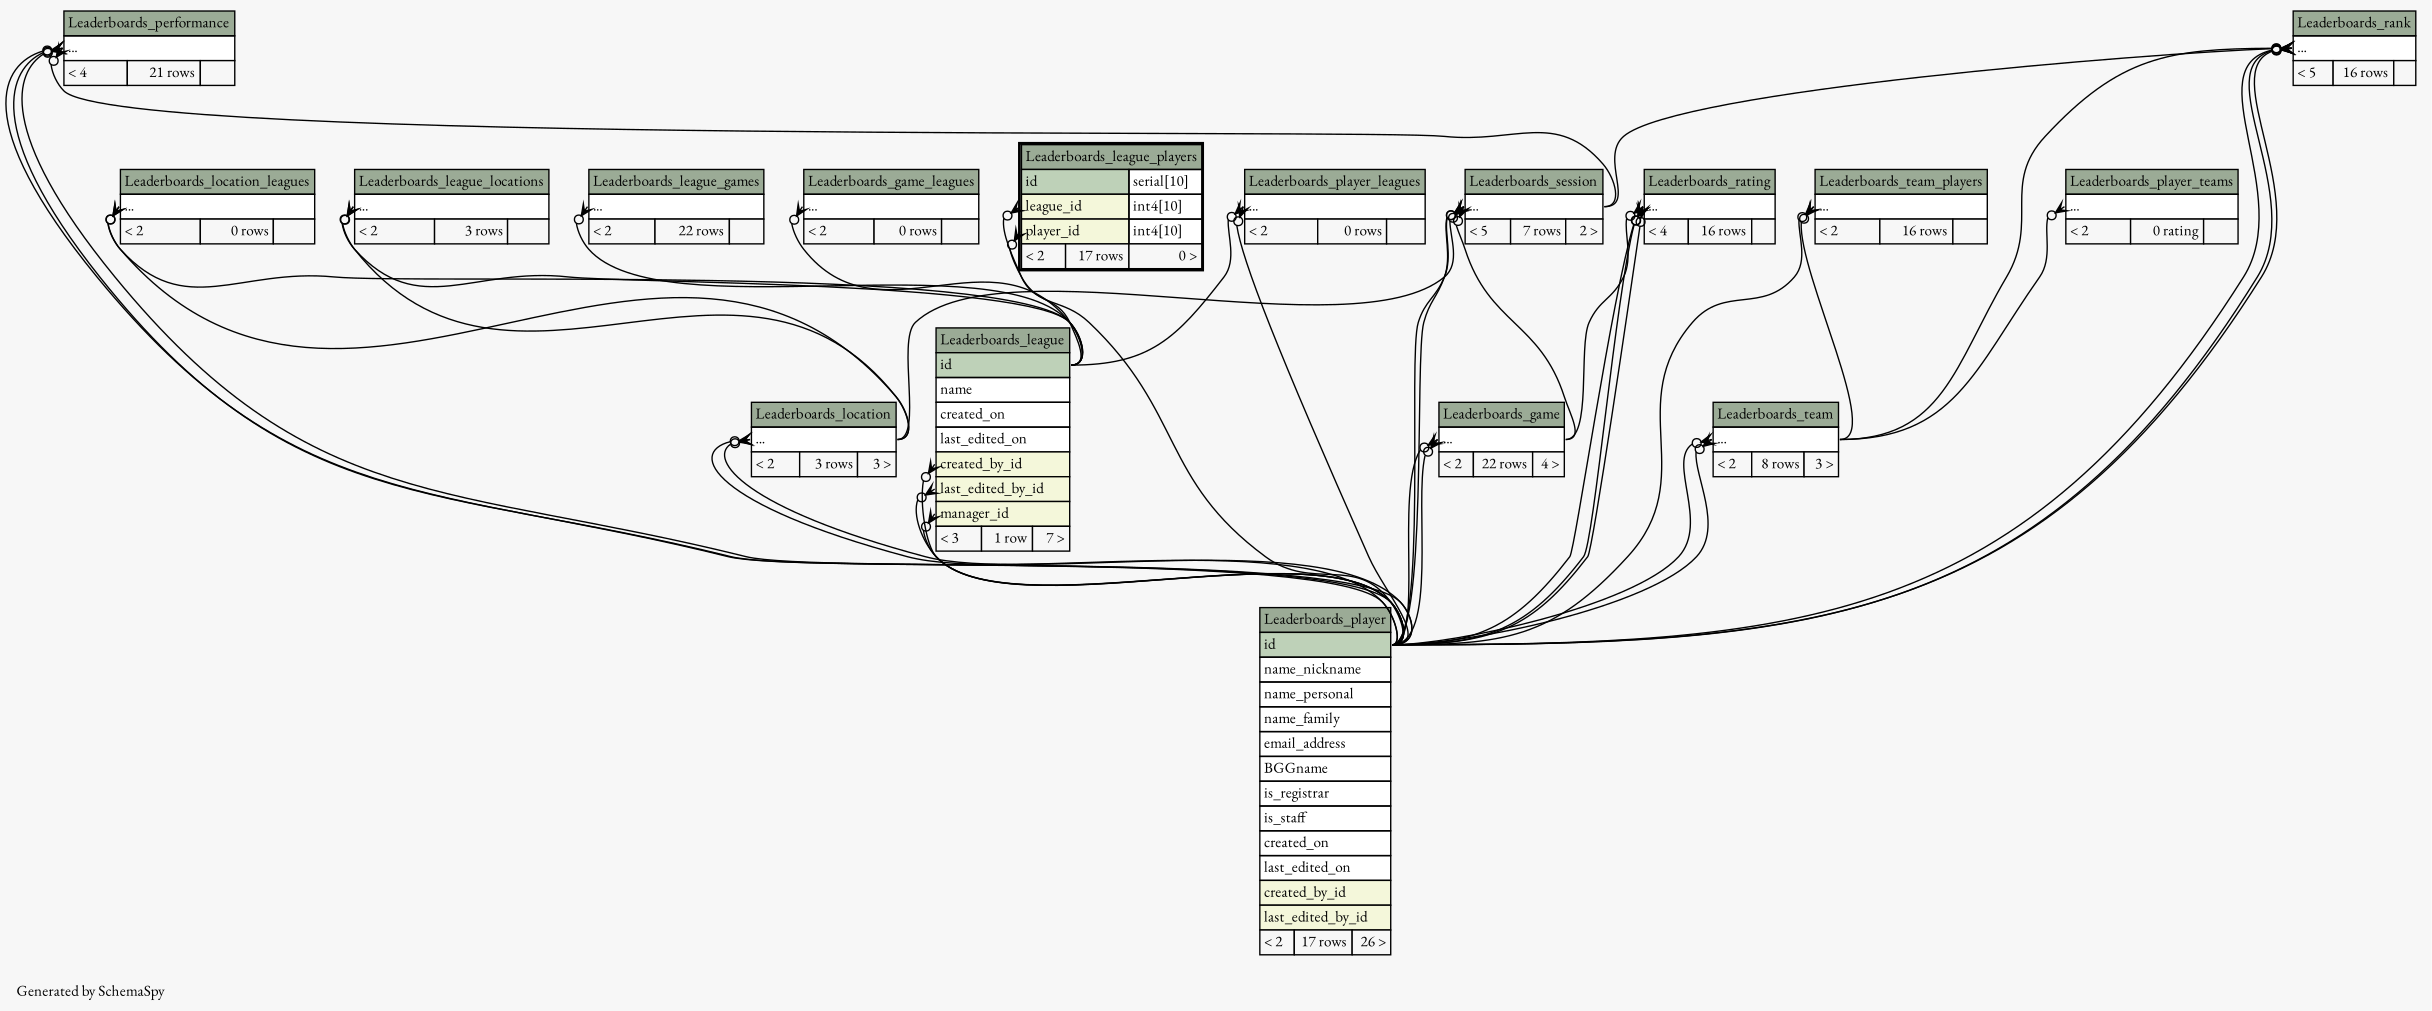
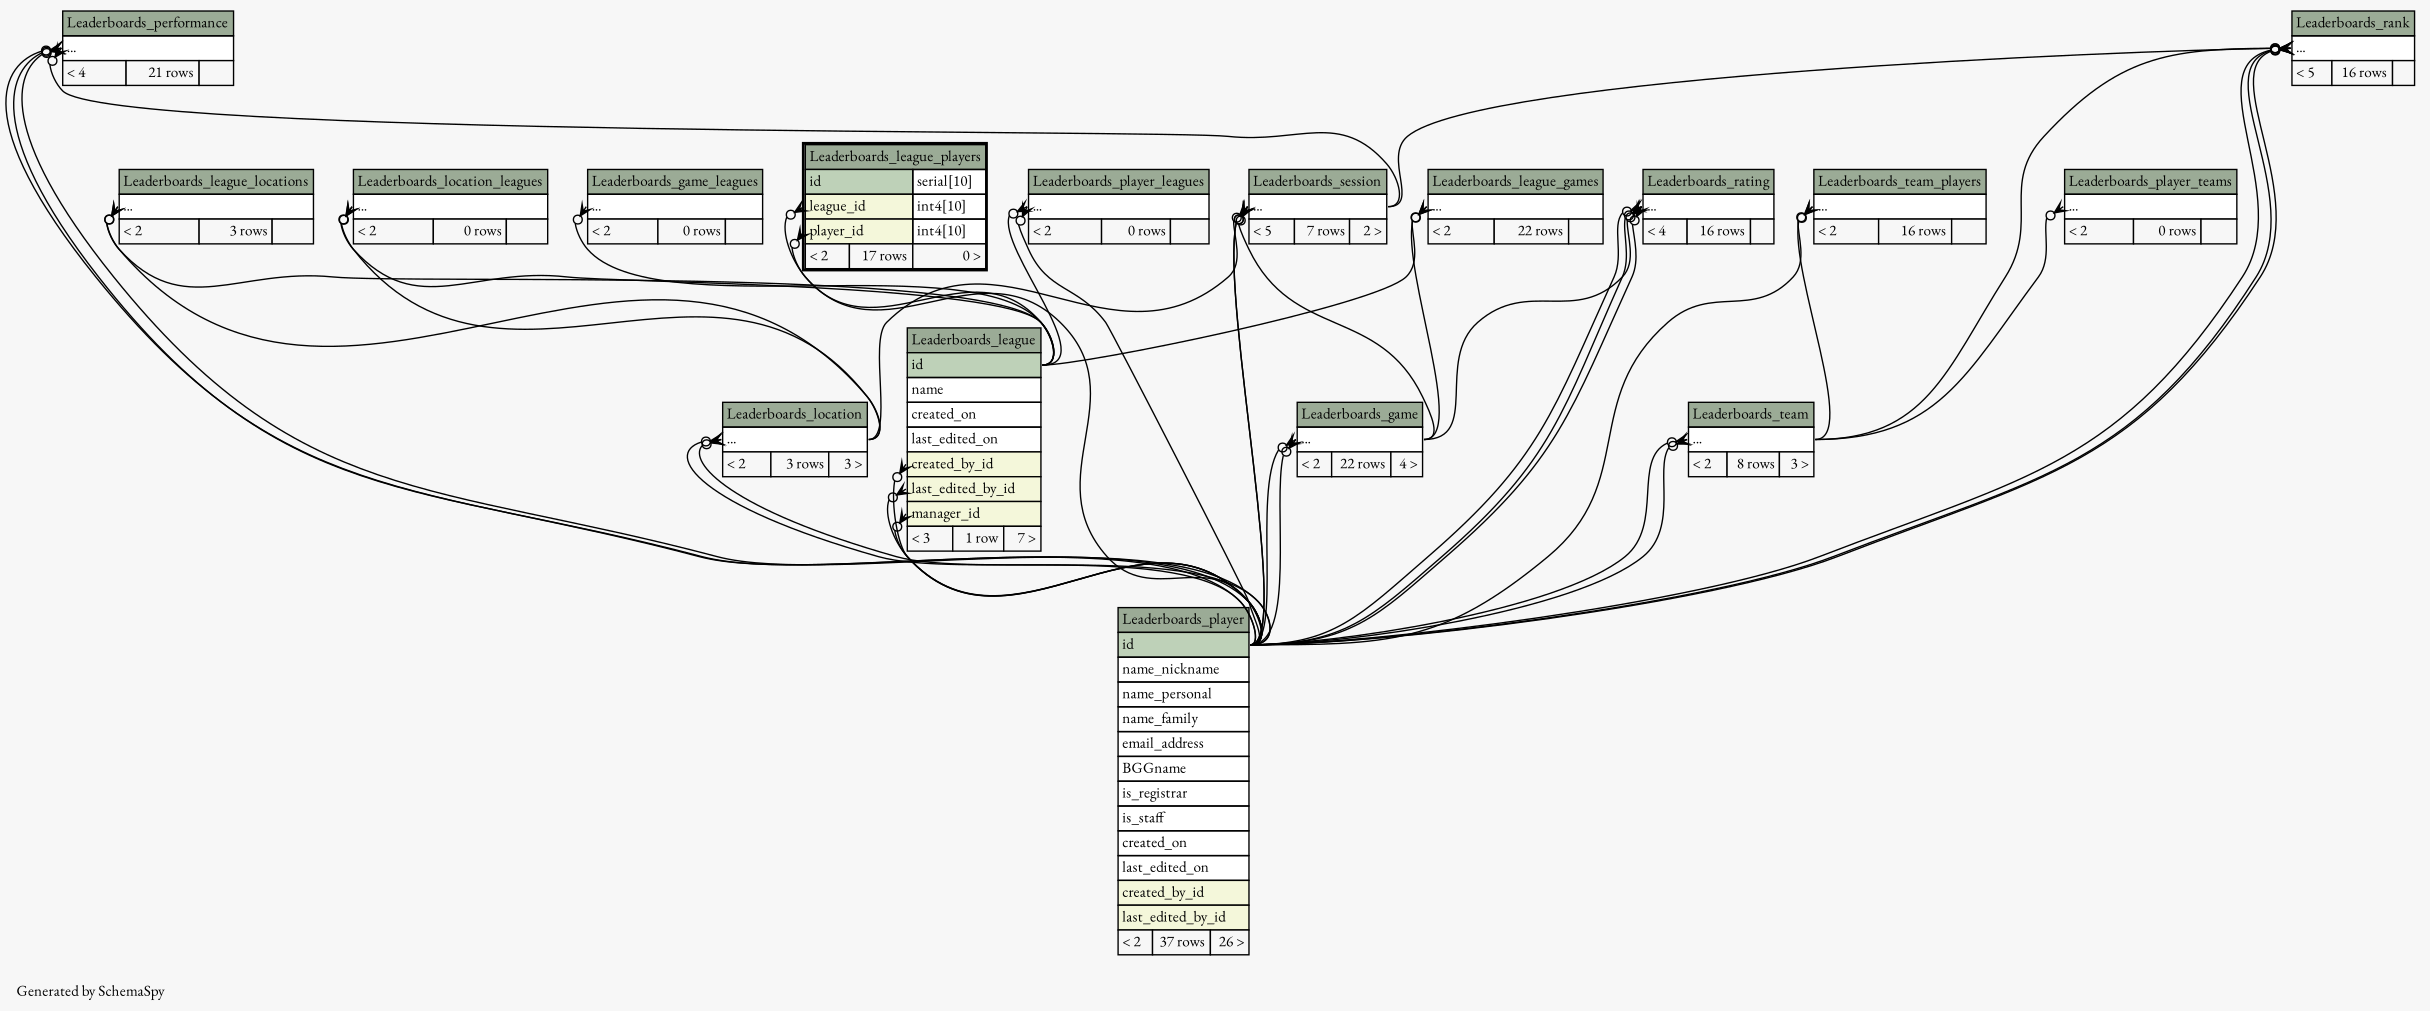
(2176, 231) -> (2178, 231)
none -> (1427, 333)
(1325, 942) -> (1183, 942)
